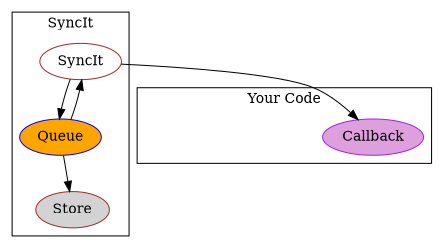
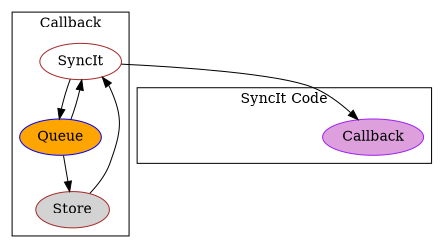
(71, 24) -> (71, 24)
(284, 99) -> (284, 99)
none -> (117, 142)
